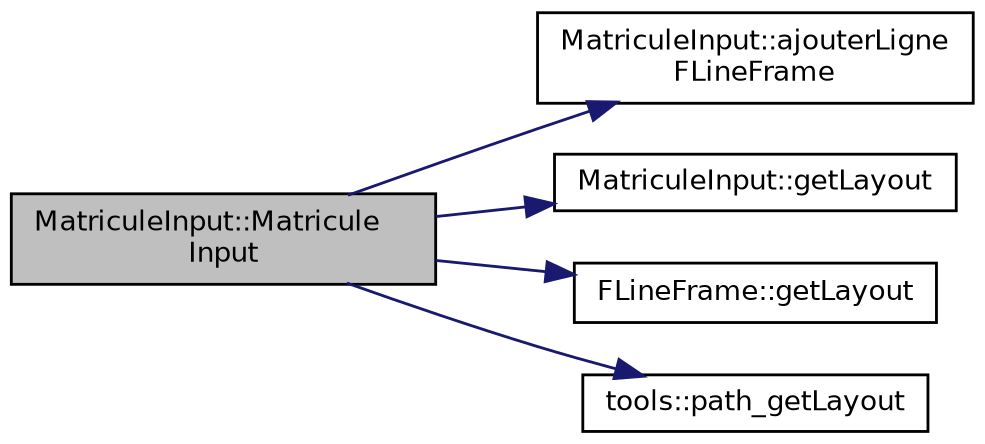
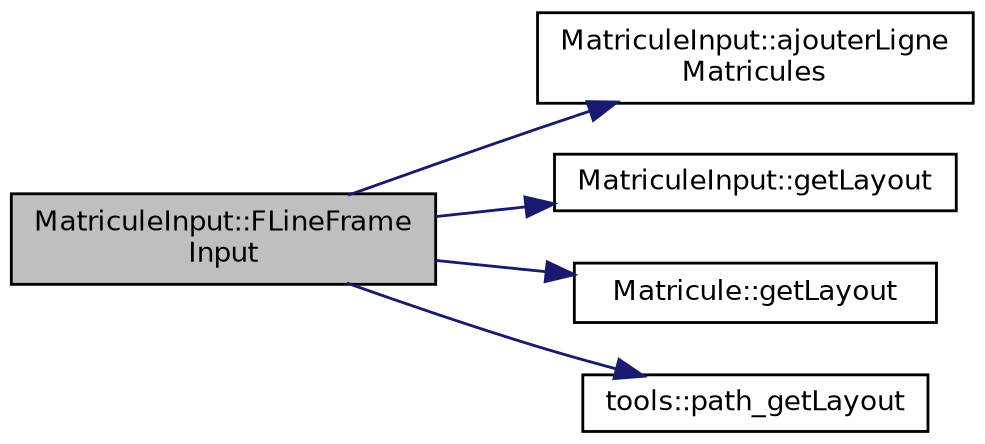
(755, 58) -> (755, 58)
(224, 239) -> (224, 239)
(755, 293) -> (755, 293)
